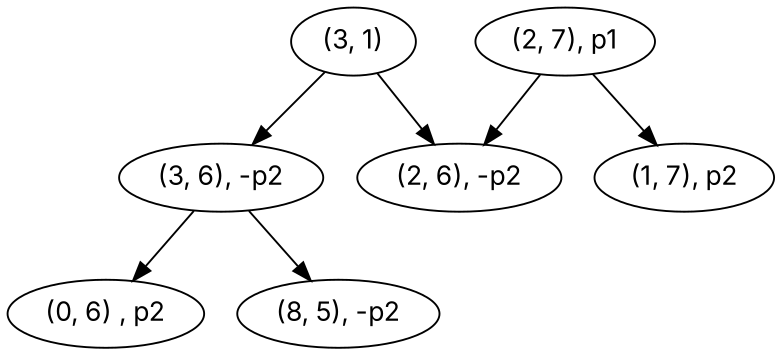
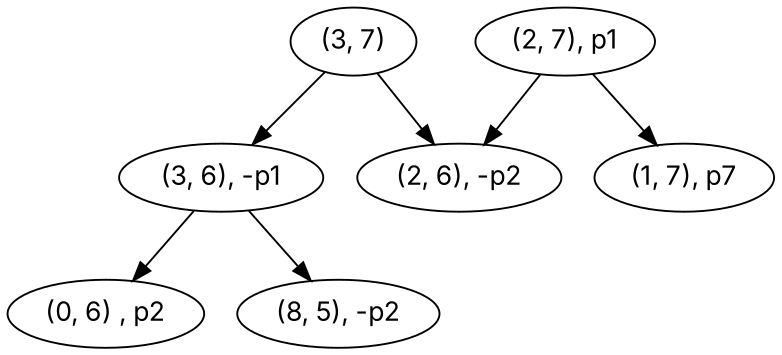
(354, 42) -> (354, 42)
(221, 178) -> (221, 178)
(684, 178) -> (684, 178)
